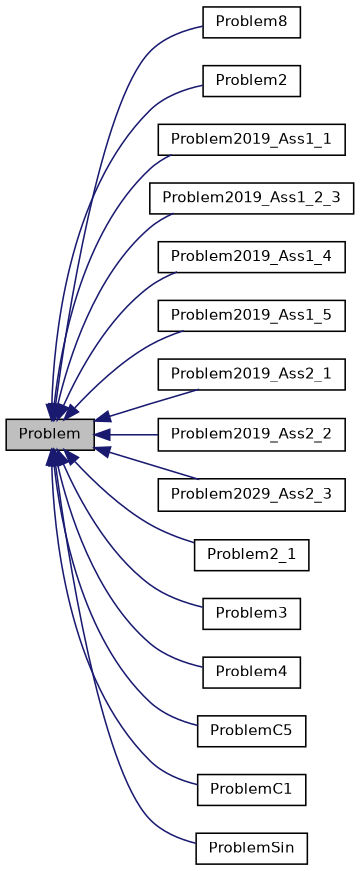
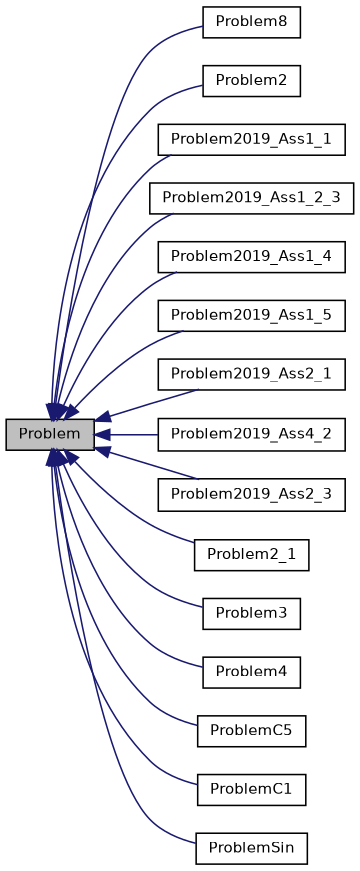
(252, 435) -> (252, 435)
(252, 495) -> (252, 495)
